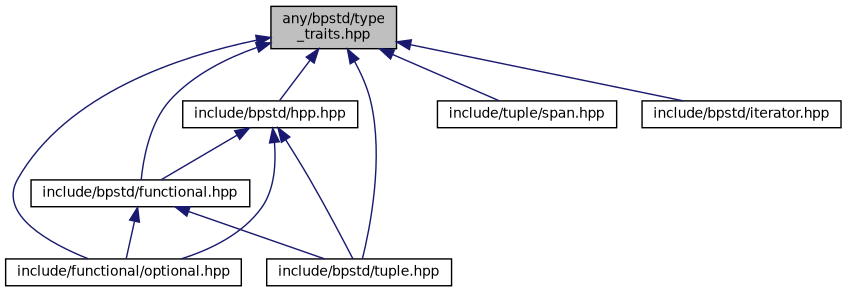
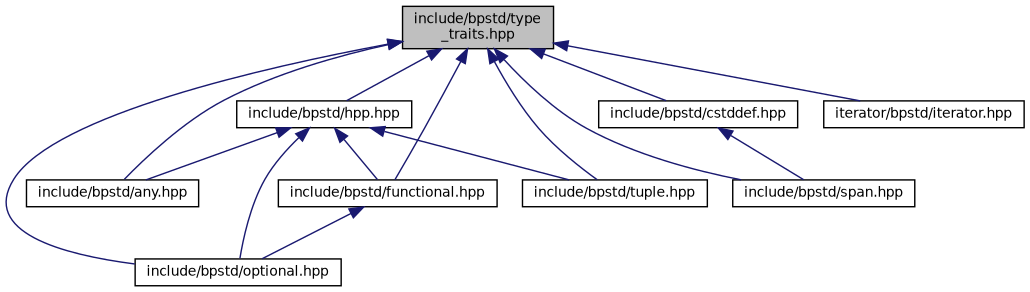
(334, 28) -> (478, 28)
(527, 114) -> (824, 193)
none -> (698, 114)
(742, 114) -> (924, 114)
none -> (113, 193)
(257, 235) -> none
(123, 272) -> (238, 272)
